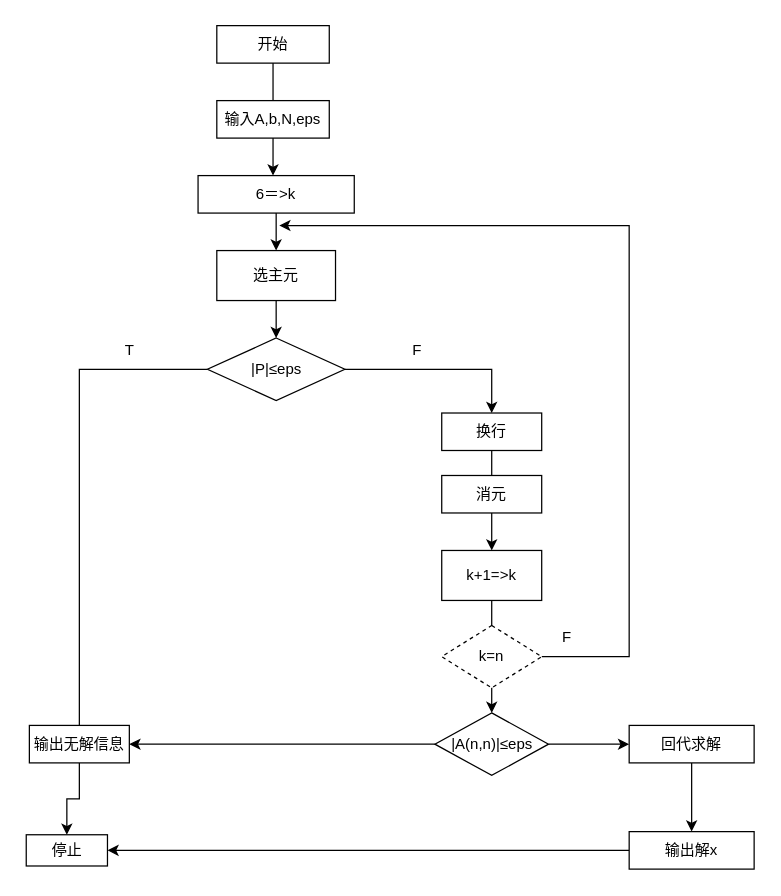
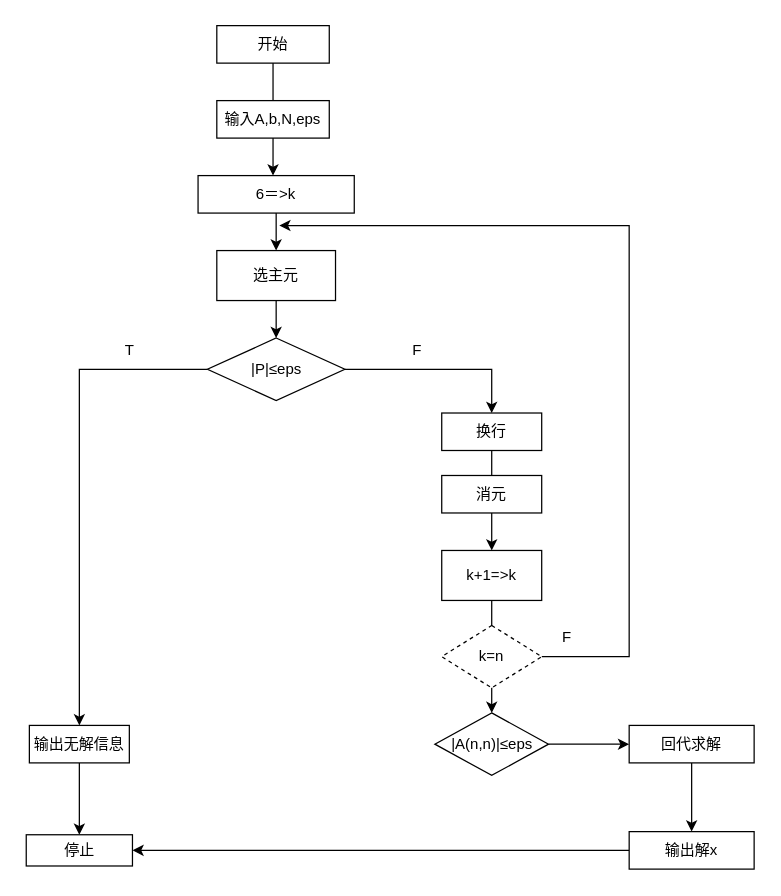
(79, 719) -> (79, 716)
(287, 744) -> none
(67, 851) -> (79, 851)
